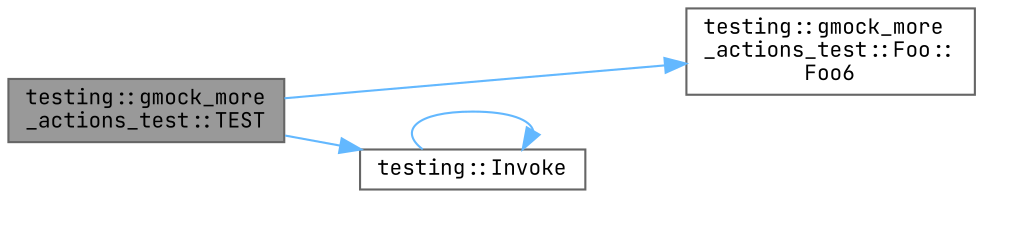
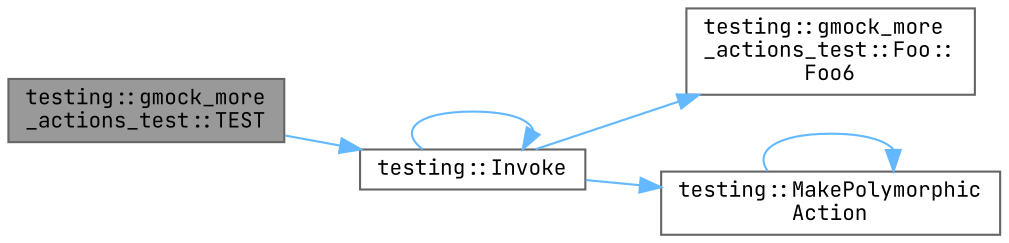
(475, 82) -> (607, 125)
none -> (831, 203)
